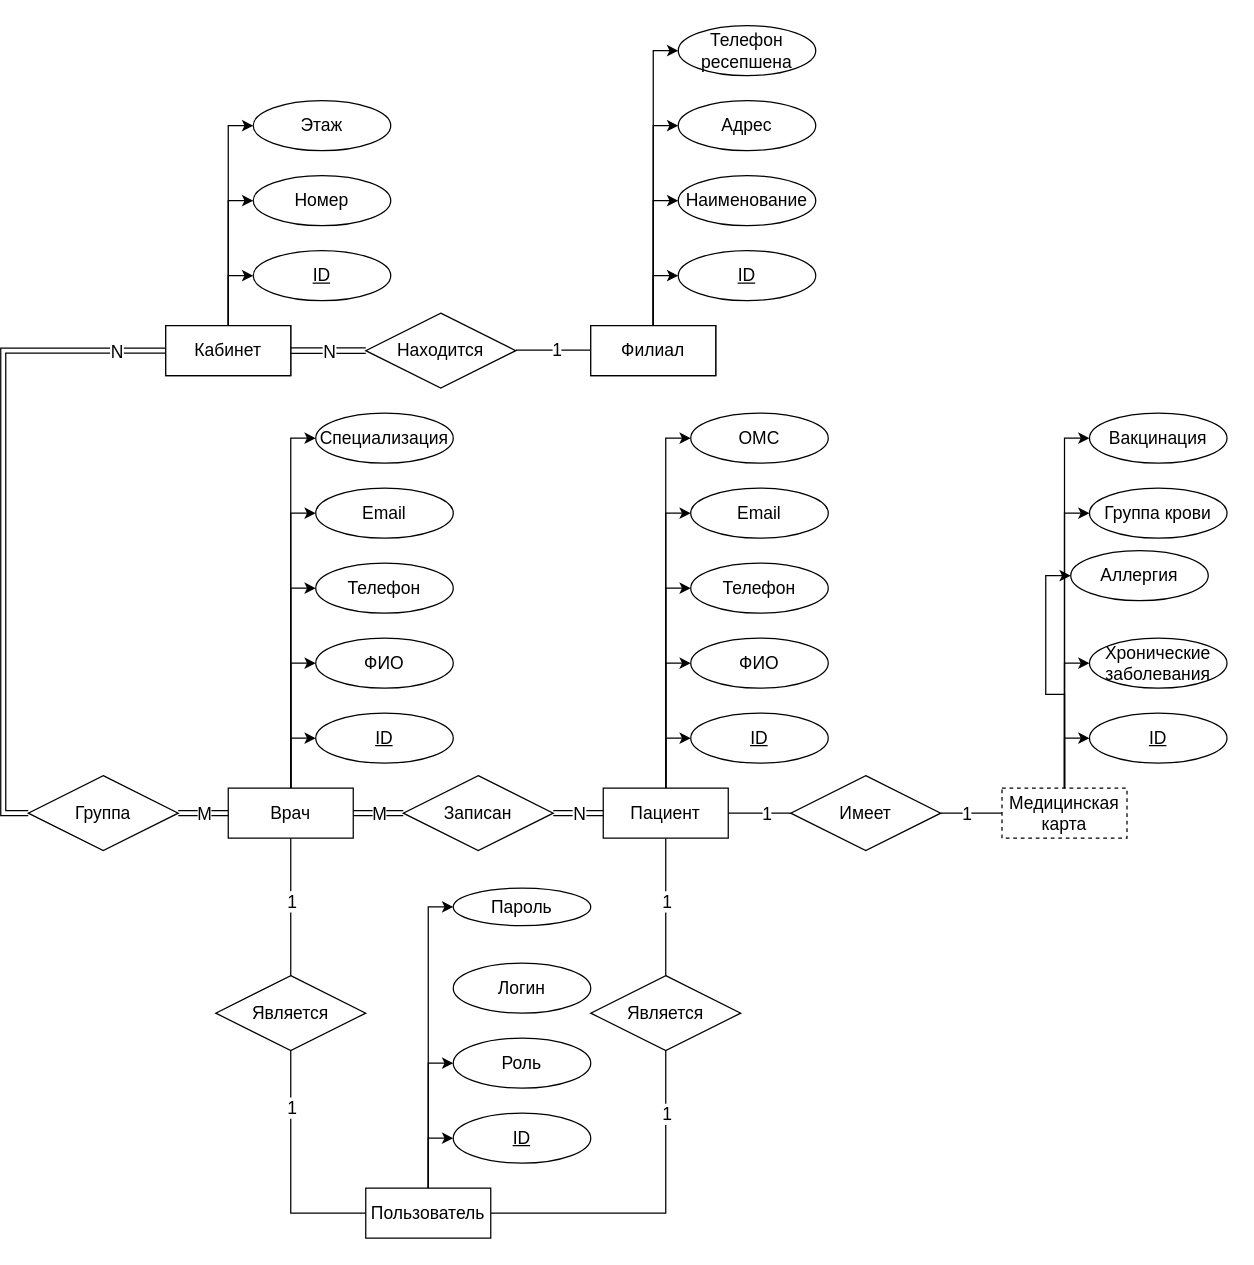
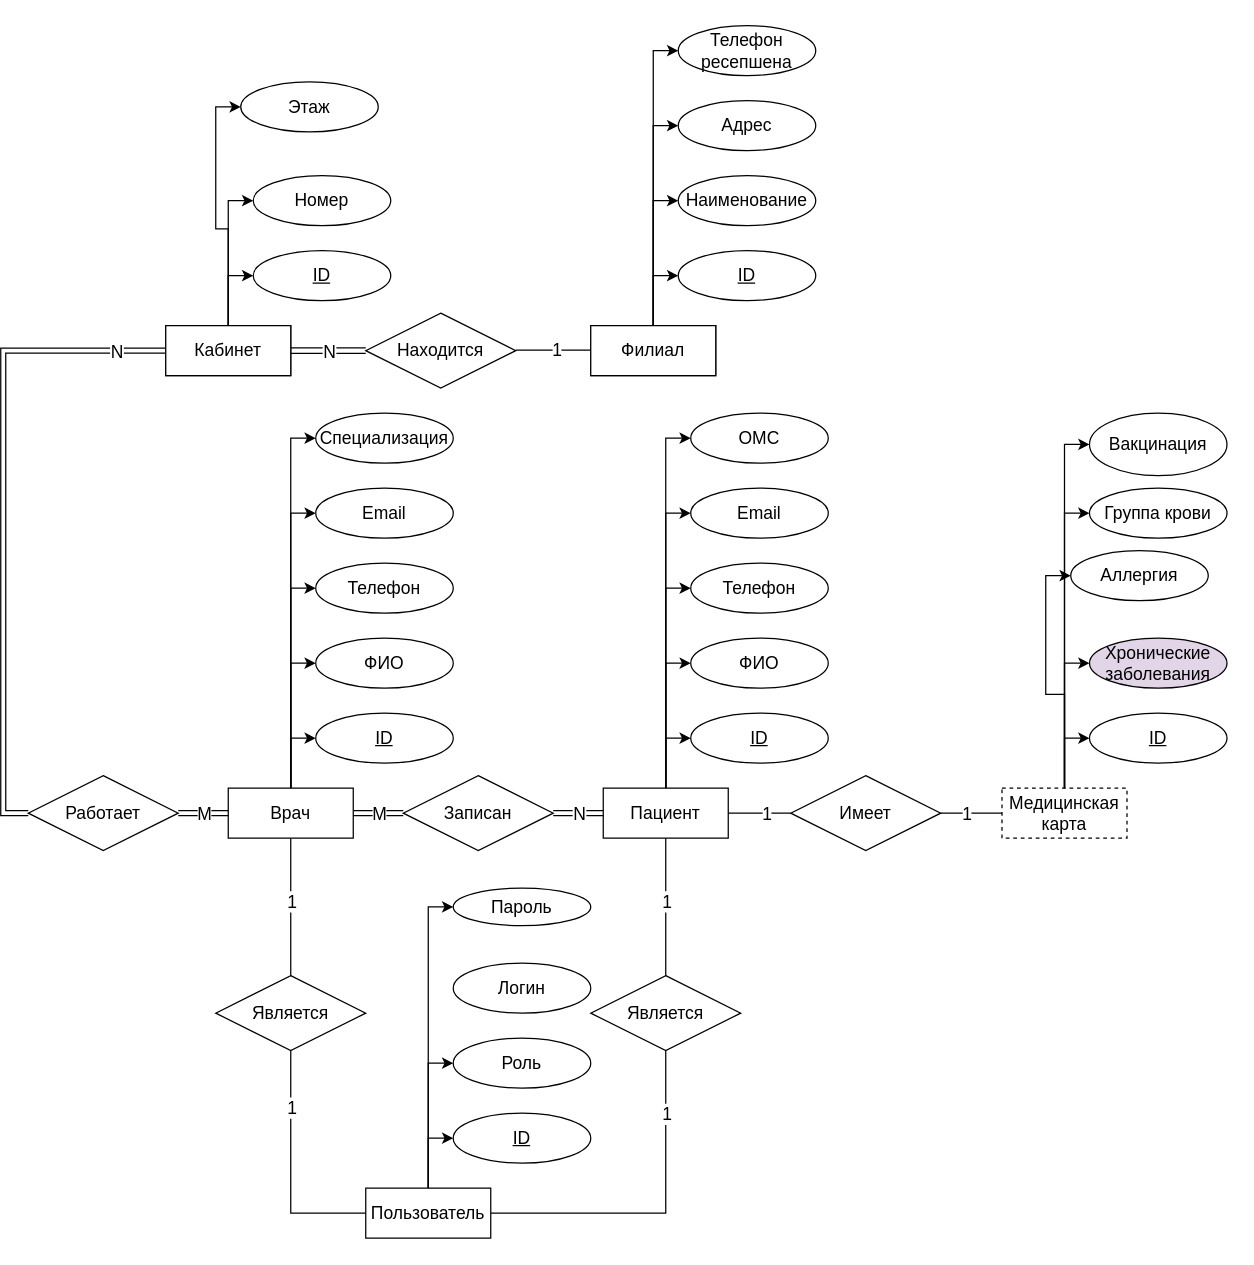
(322, 126) -> (309, 107)
(1158, 438) -> (1158, 444)
(1158, 663) -> (1158, 663)
(103, 813) -> (103, 813)
